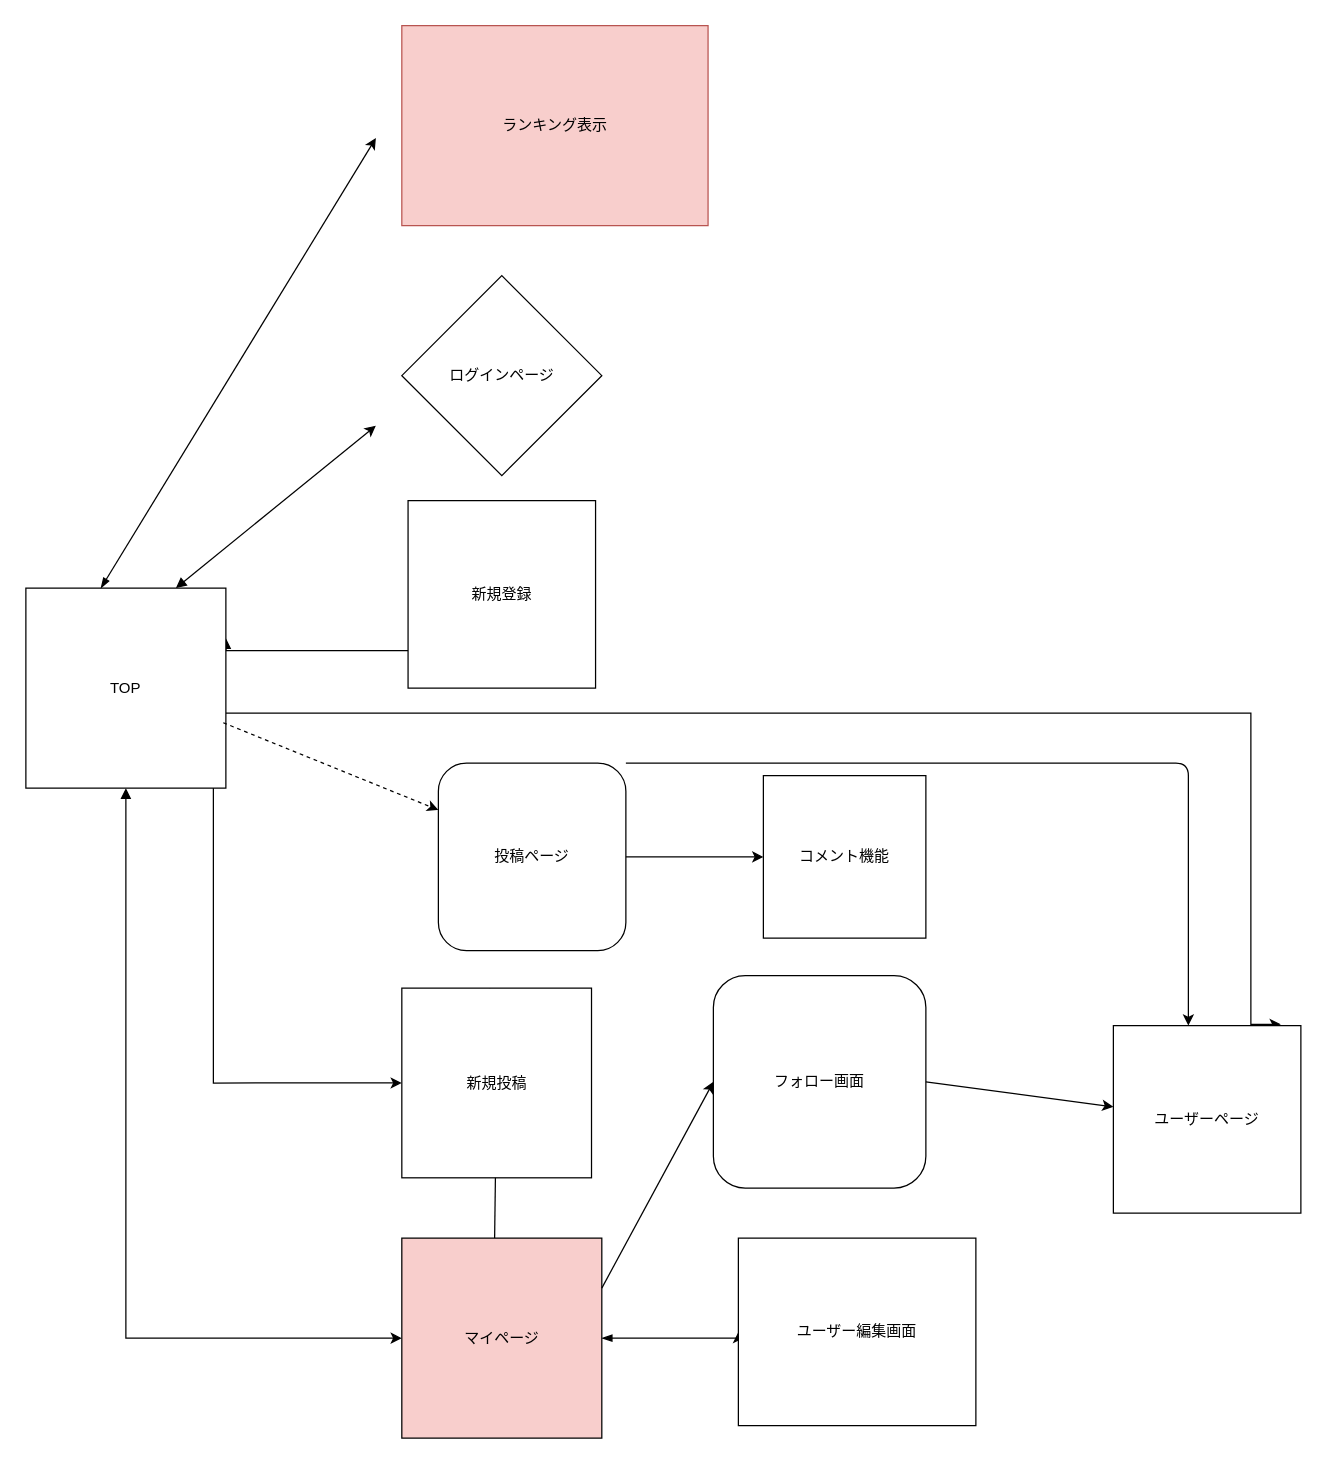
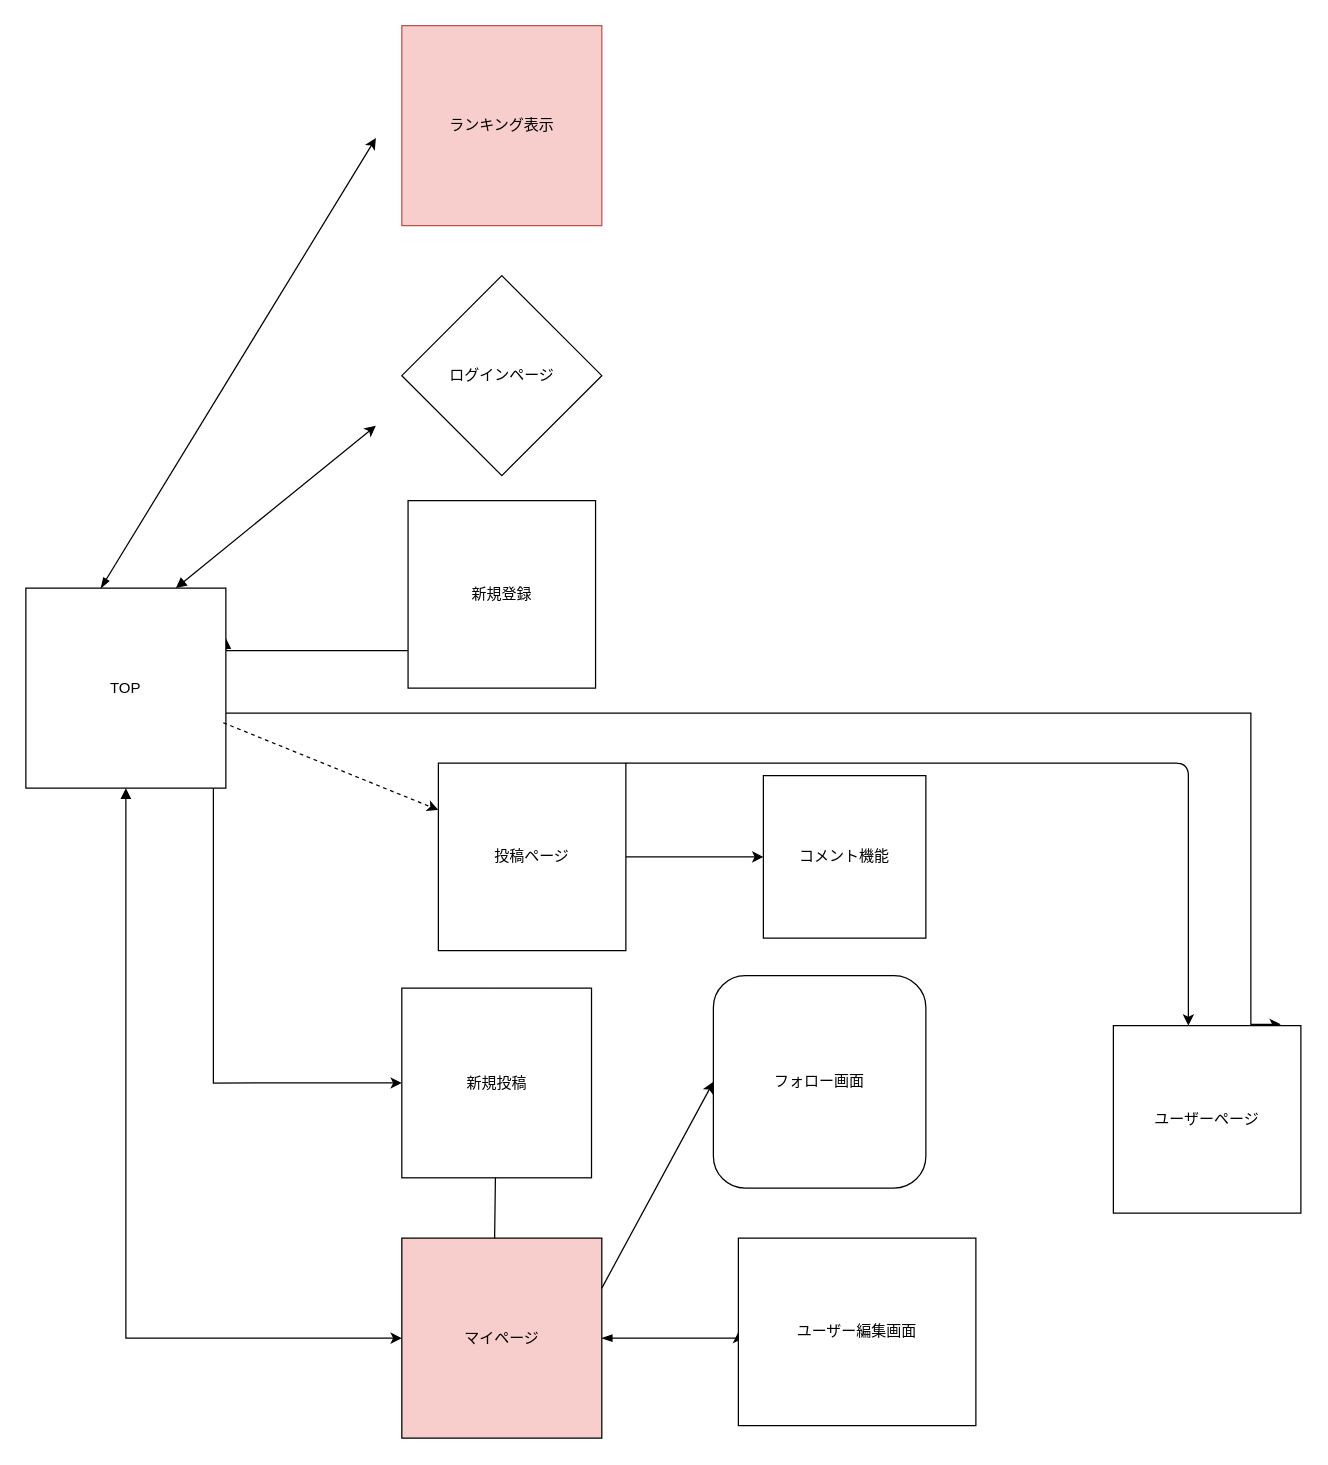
(555, 126) -> (502, 126)
(532, 857) -> (532, 857)
(1015, 1094) -> none
